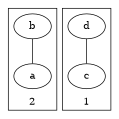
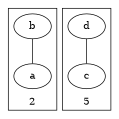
(87, 102) -> (87, 102)
